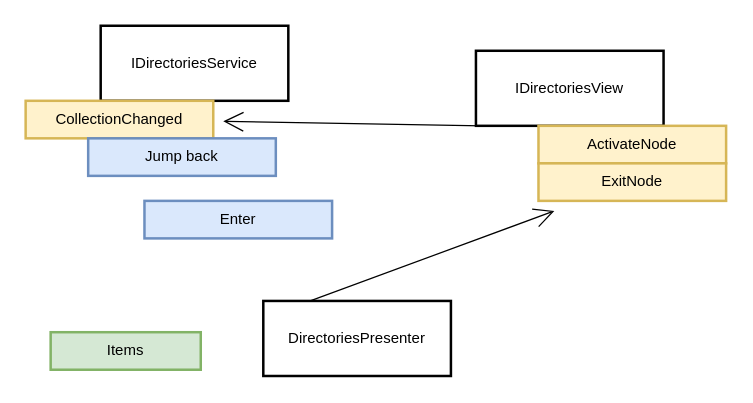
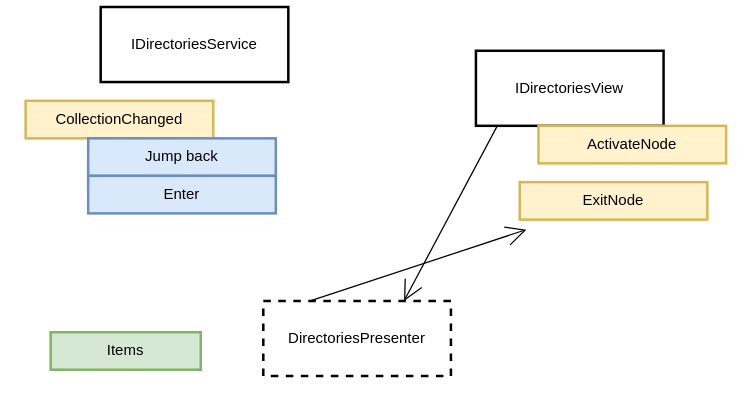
(194, 63) -> (194, 44)
(350, 123) -> (450, 214)
(632, 182) -> (613, 201)
(238, 219) -> (182, 194)
(357, 338) -> (357, 338)
